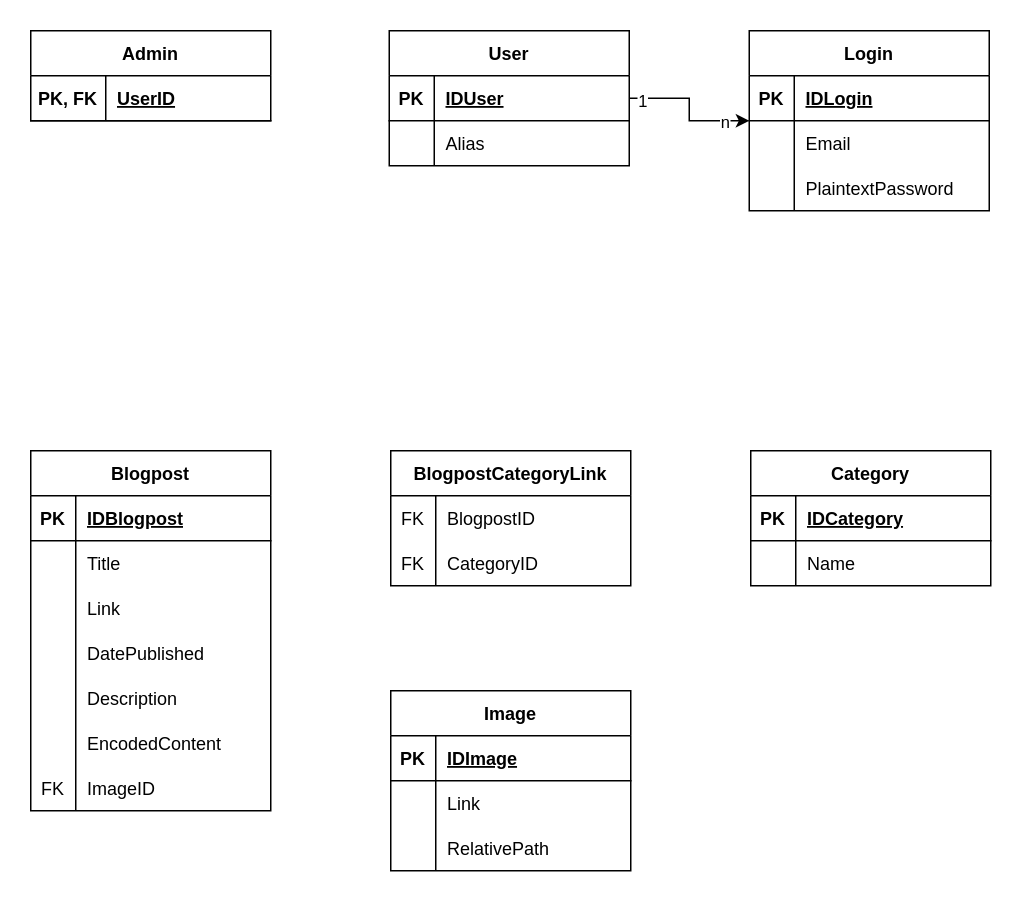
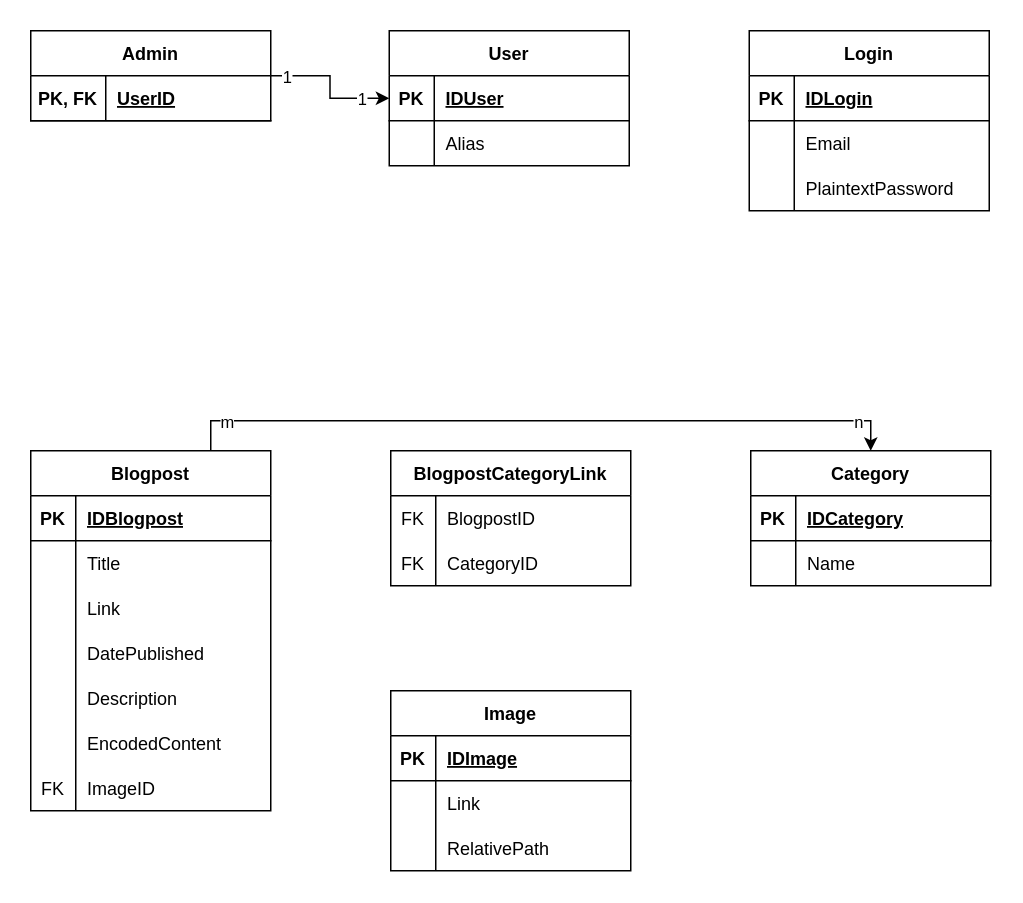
none -> (330, 83)
(689, 105) -> none
none -> (536, 421)
